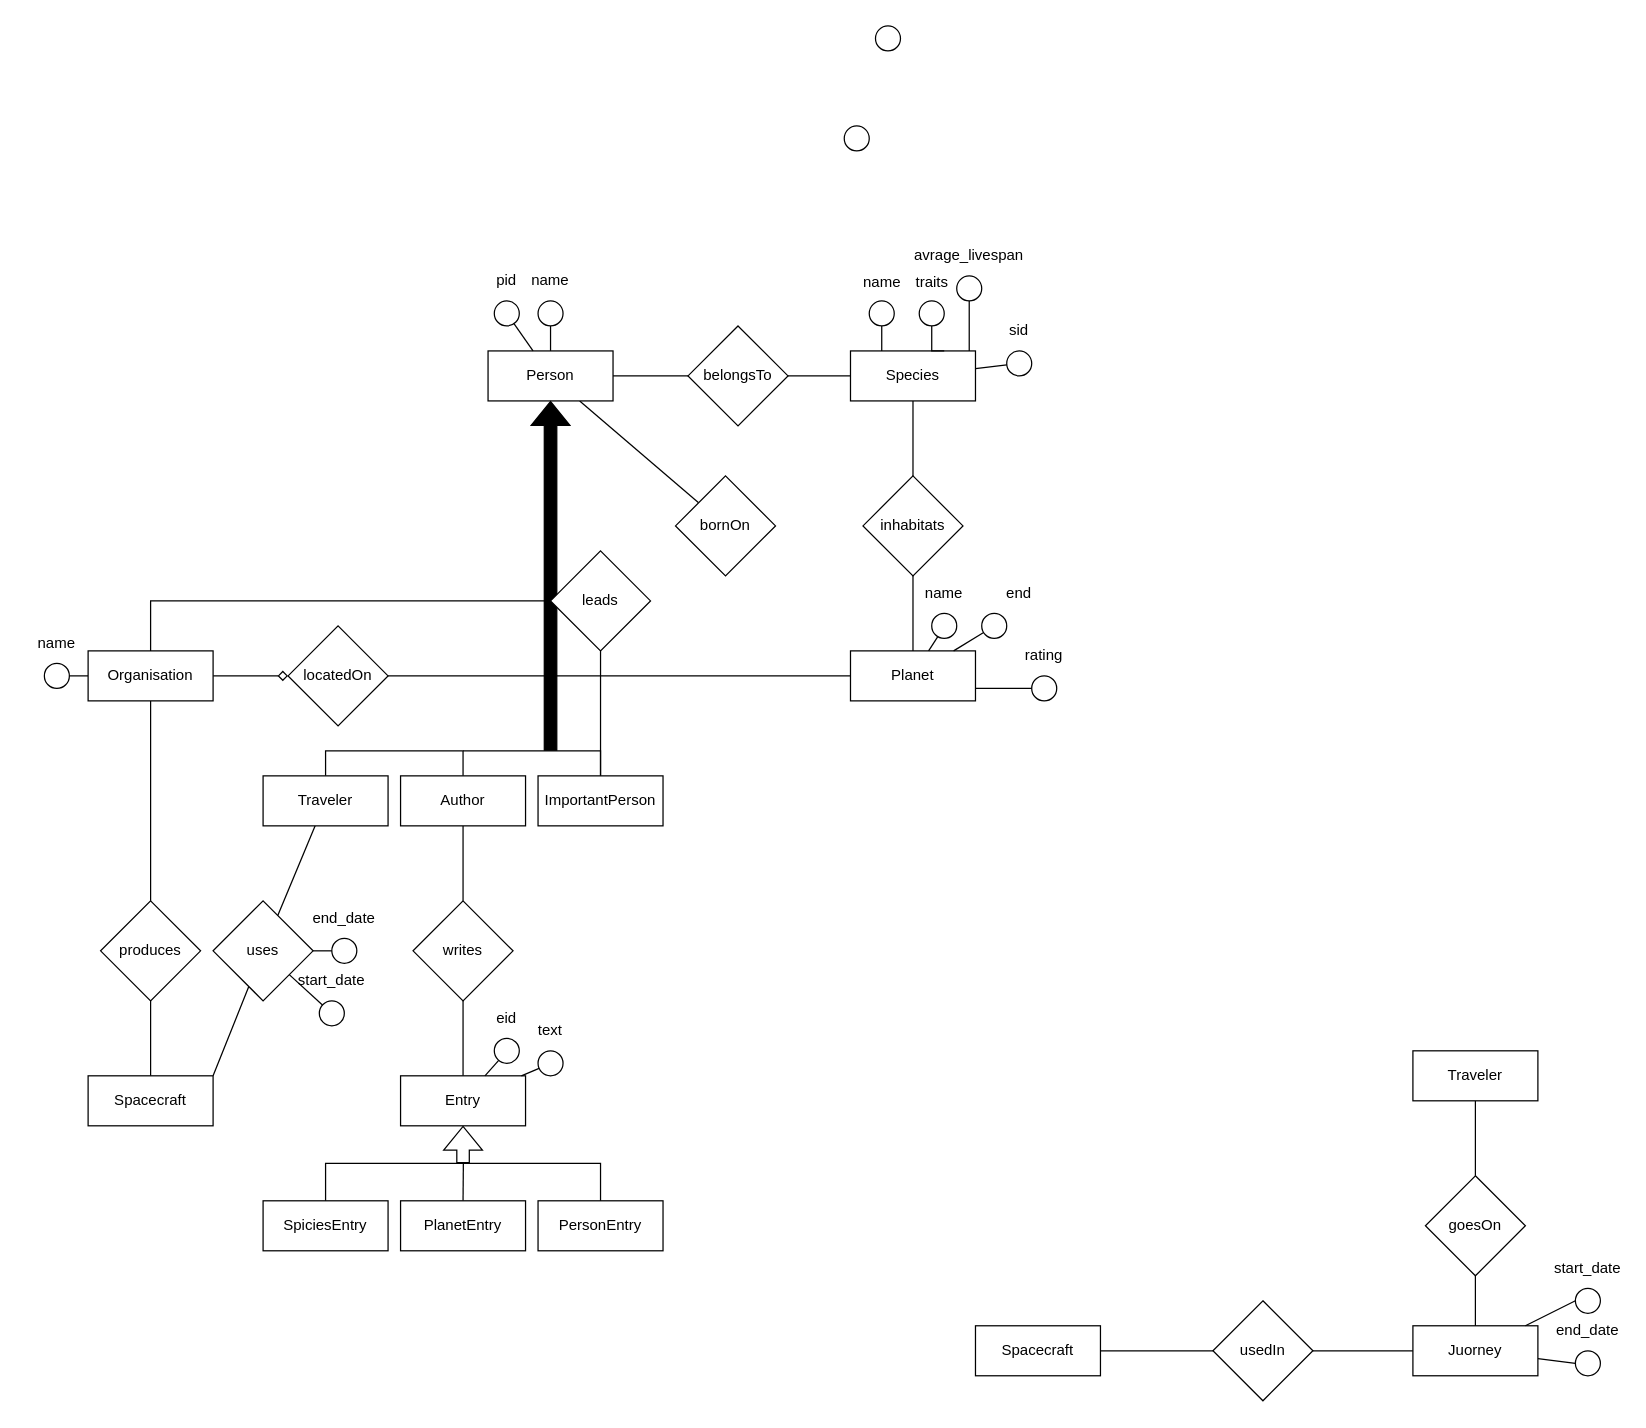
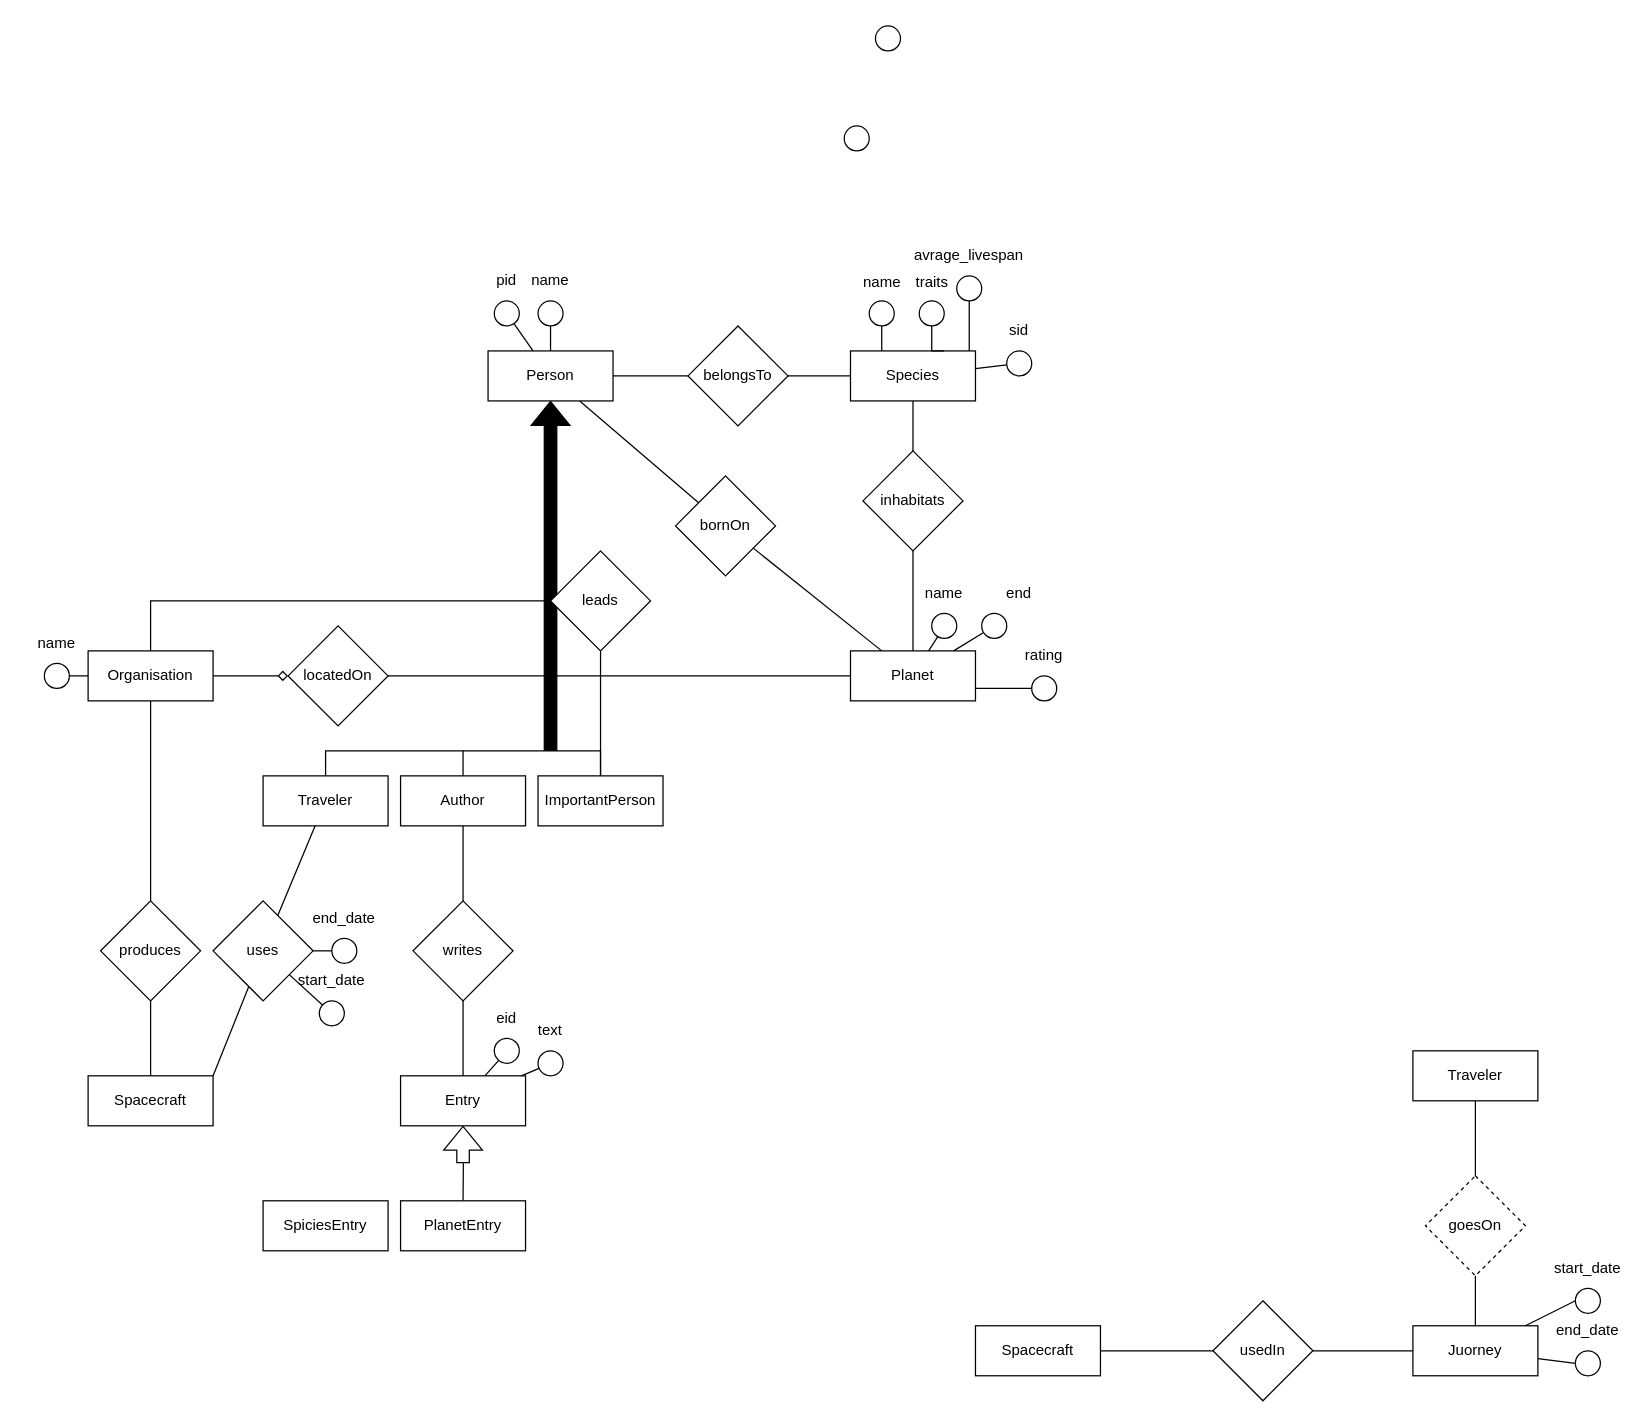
(913, 526) -> (913, 501)
none -> (818, 599)
(554, 1163) -> none
(601, 1226) -> none
(1476, 1226) -> (1476, 1226)
